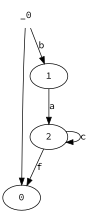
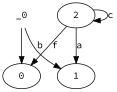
(49, 103) -> (76, 42)
